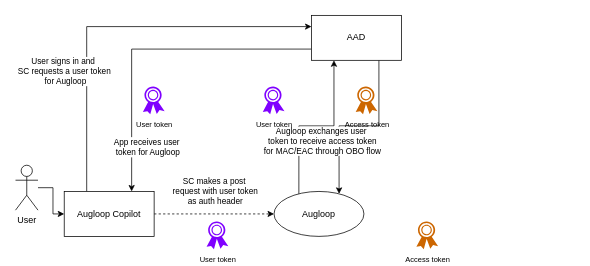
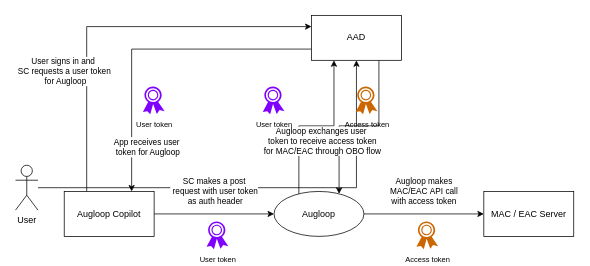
(54, 214) -> (324, 188)
(211, 214) -> (211, 214)
none -> (477, 214)
none -> (529, 214)
